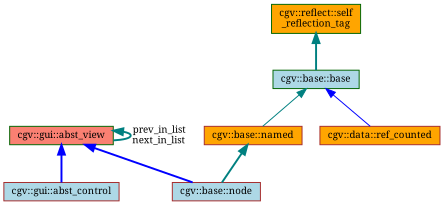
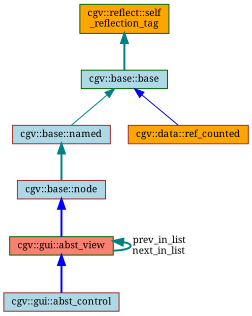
(253, 136) -> (61, 135)
(144, 165) -> (61, 223)
